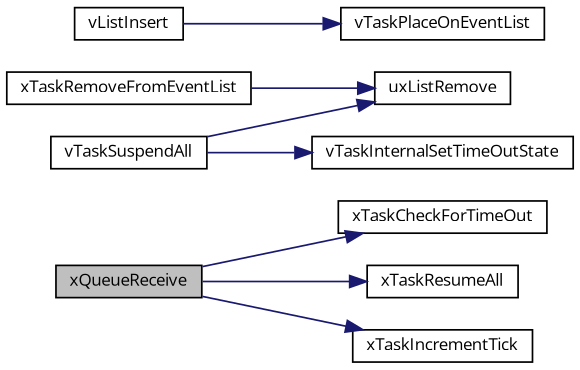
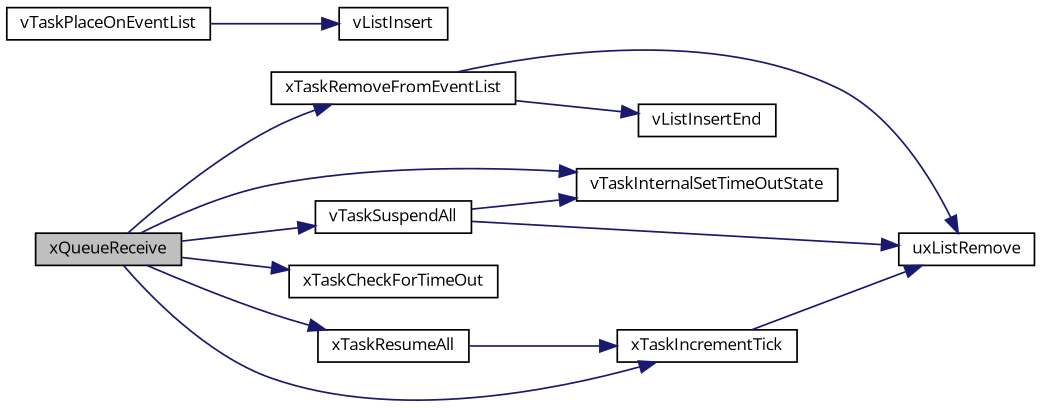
(253, 24) -> (266, 24)
none -> (707, 120)
none -> (216, 163)
none -> (345, 174)
none -> (240, 234)
none -> (829, 301)
none -> (534, 346)
